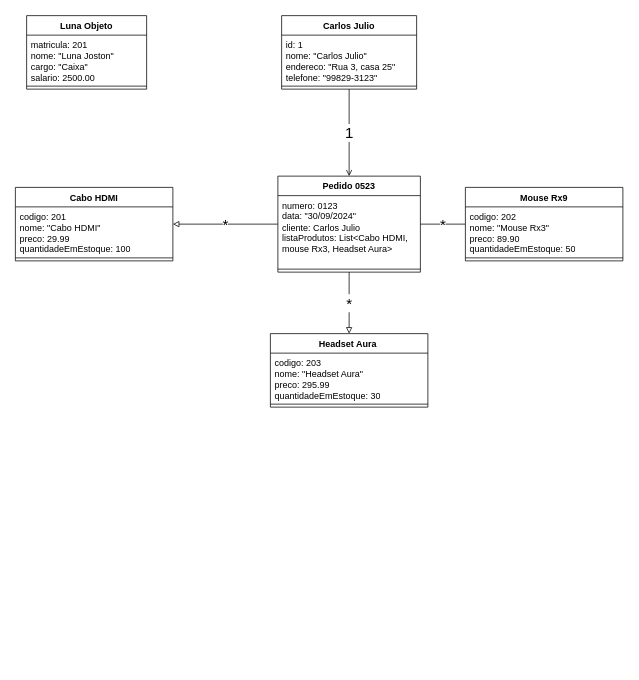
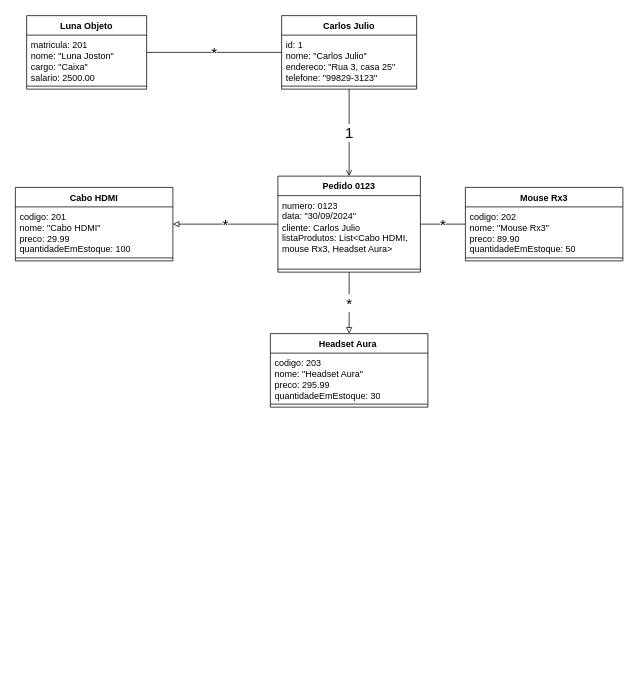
none -> (213, 52)
(349, 187) -> (349, 187)
(544, 198) -> (544, 198)
